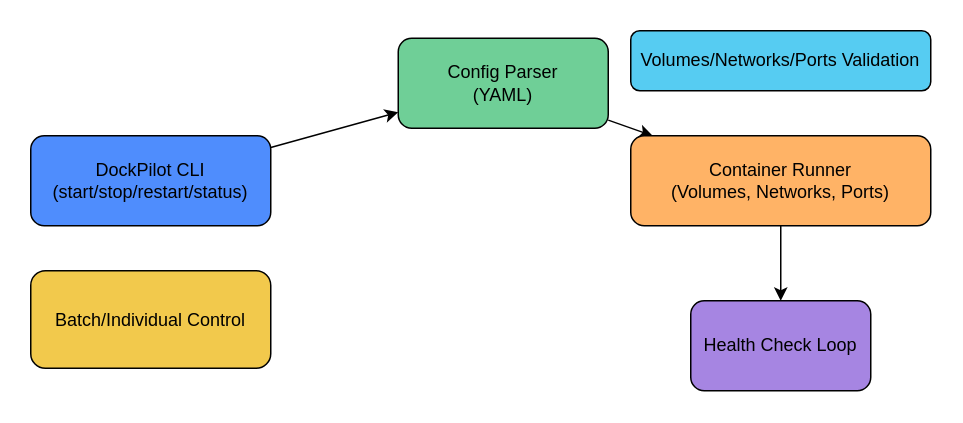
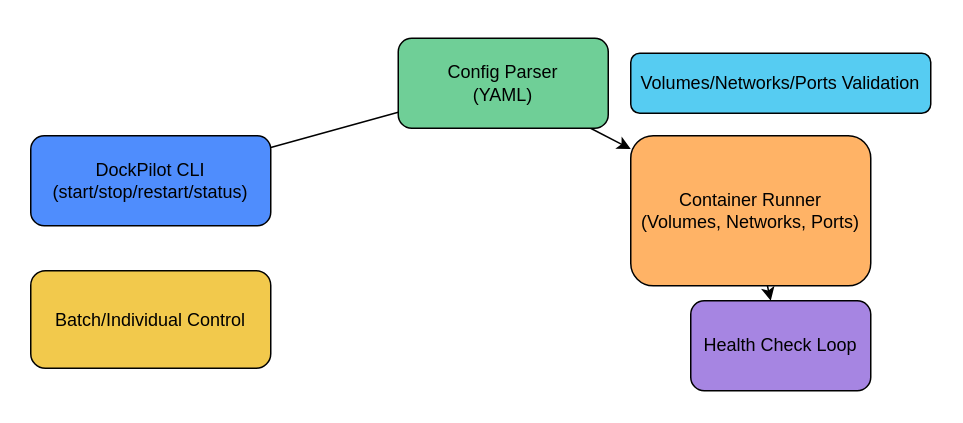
(781, 61) -> (781, 83)
(387, 115) -> (391, 114)
(781, 181) -> (751, 211)
